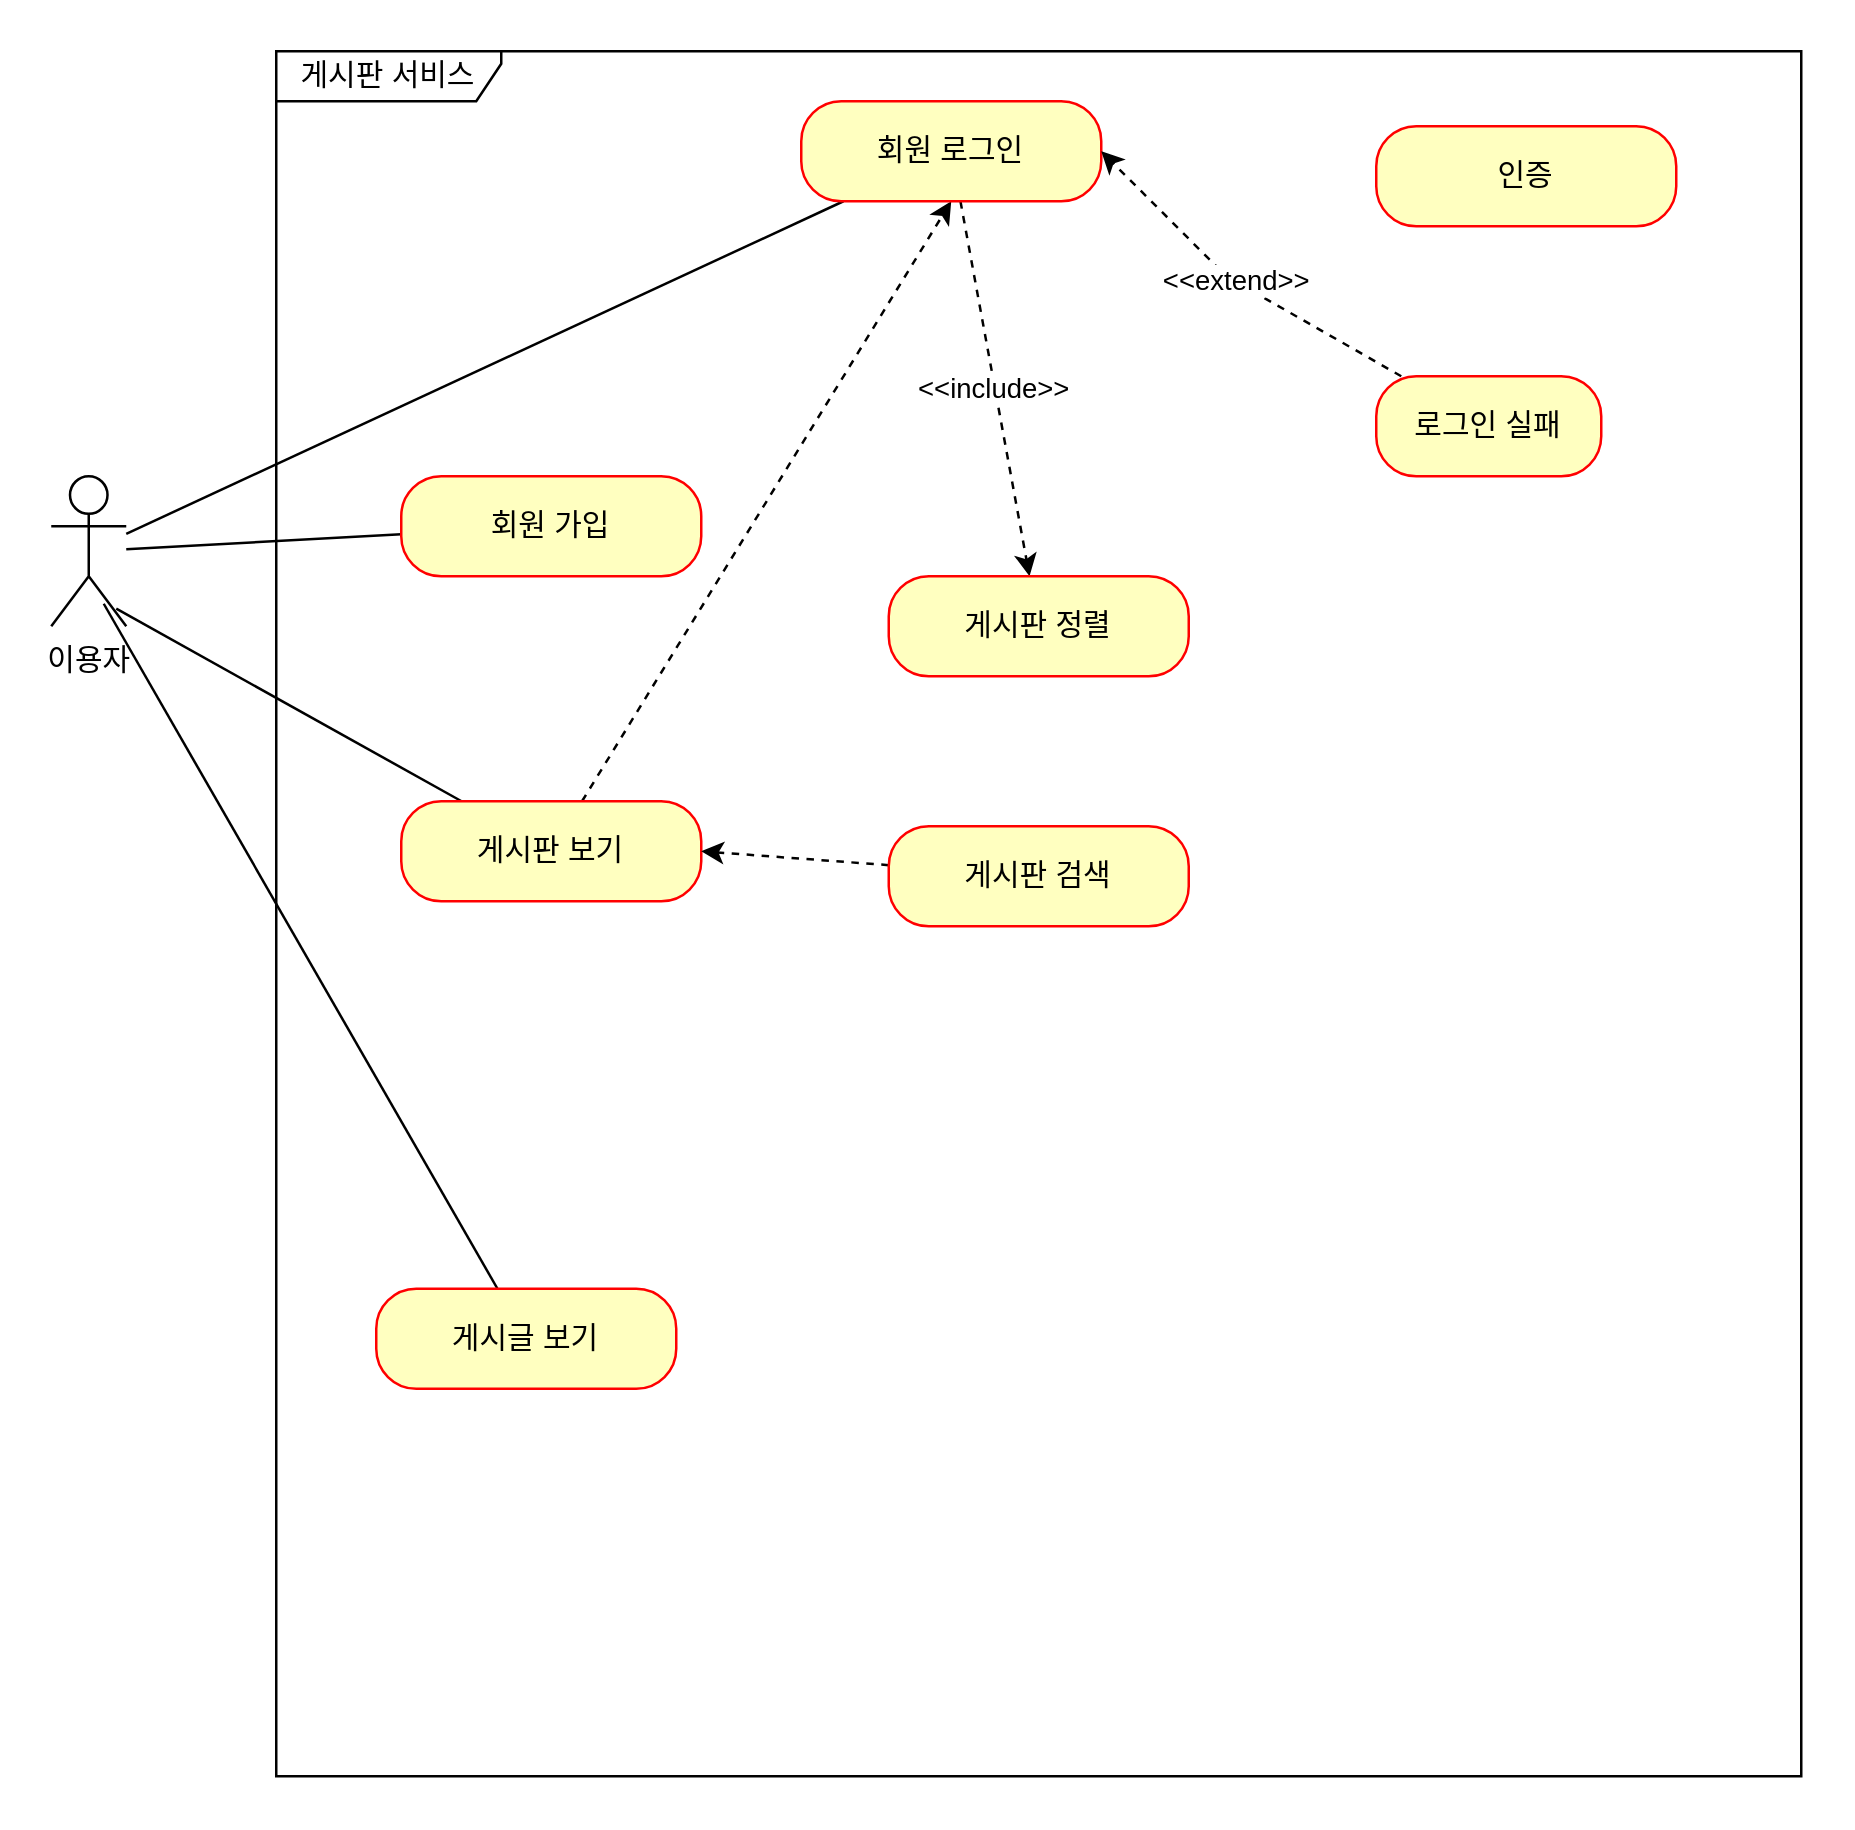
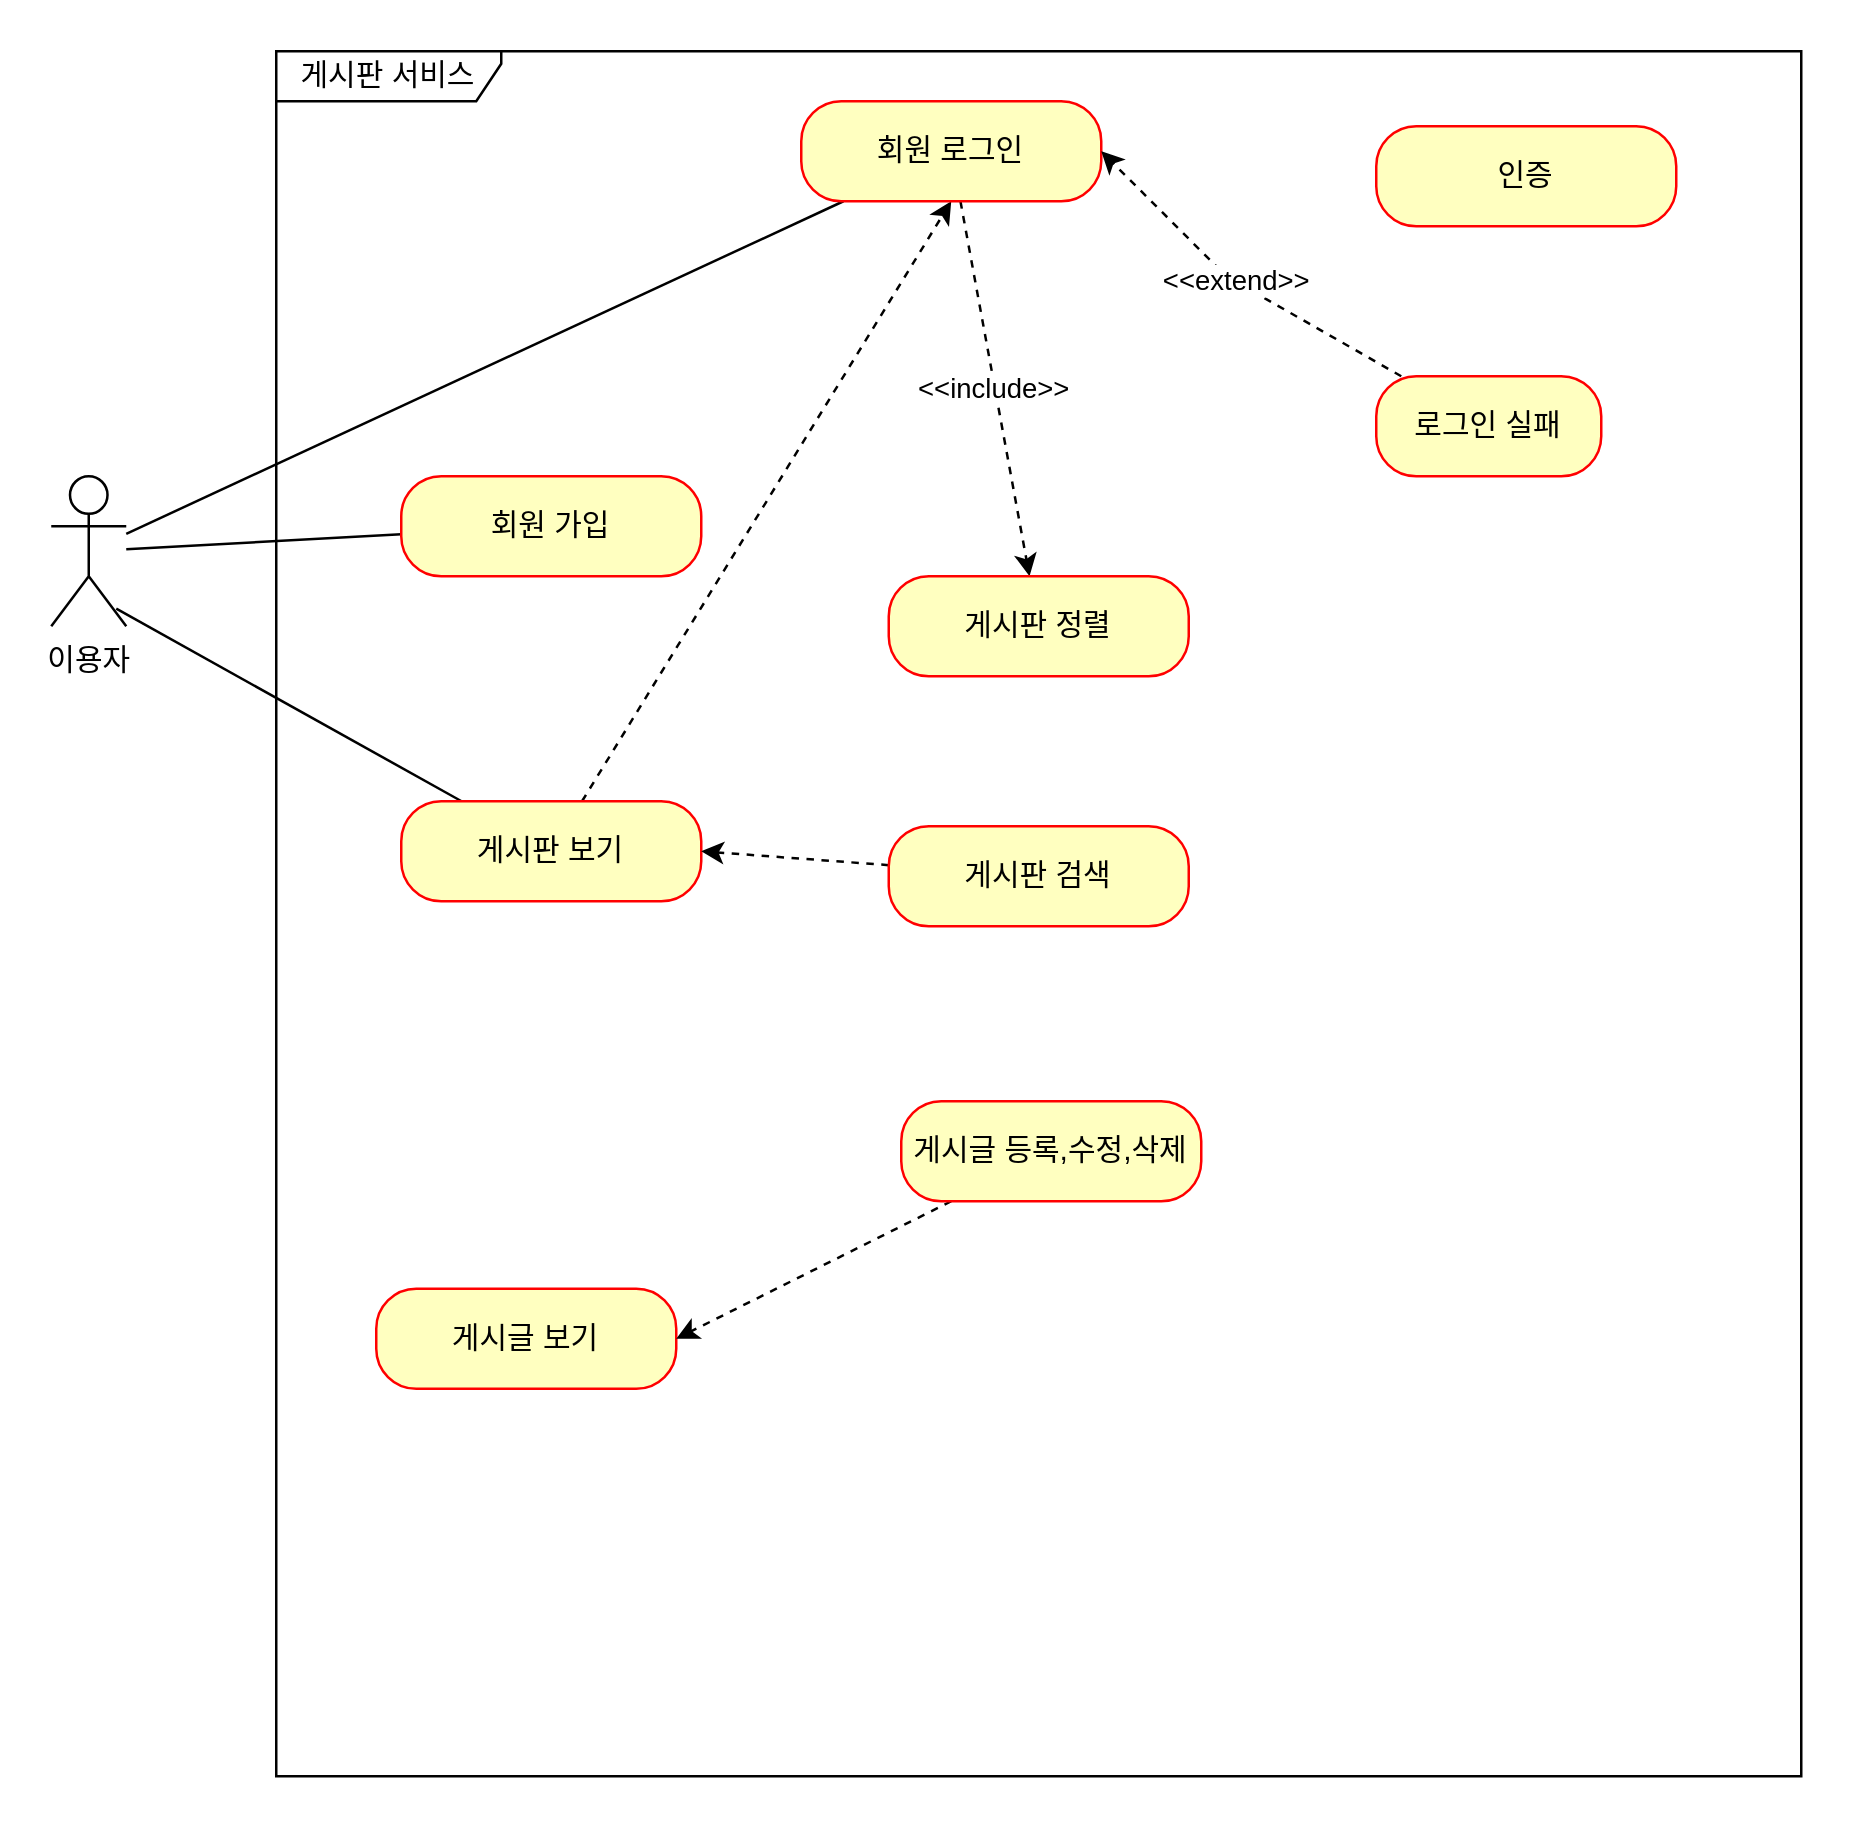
(388, 1099) -> none
none -> (1051, 1151)
none -> (822, 1266)
